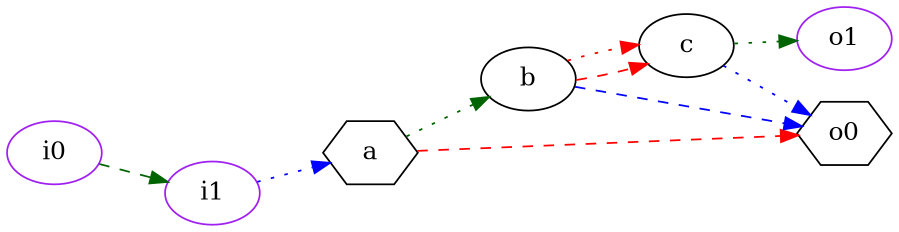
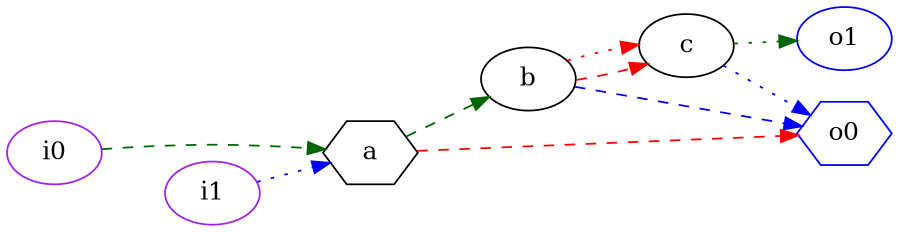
(844, 39) -> (844, 39)
(440, 120) -> (440, 120)
(844, 133) -> (844, 133)
(125, 171) -> (205, 145)
